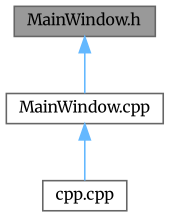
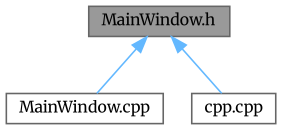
(85, 160) -> (202, 71)
